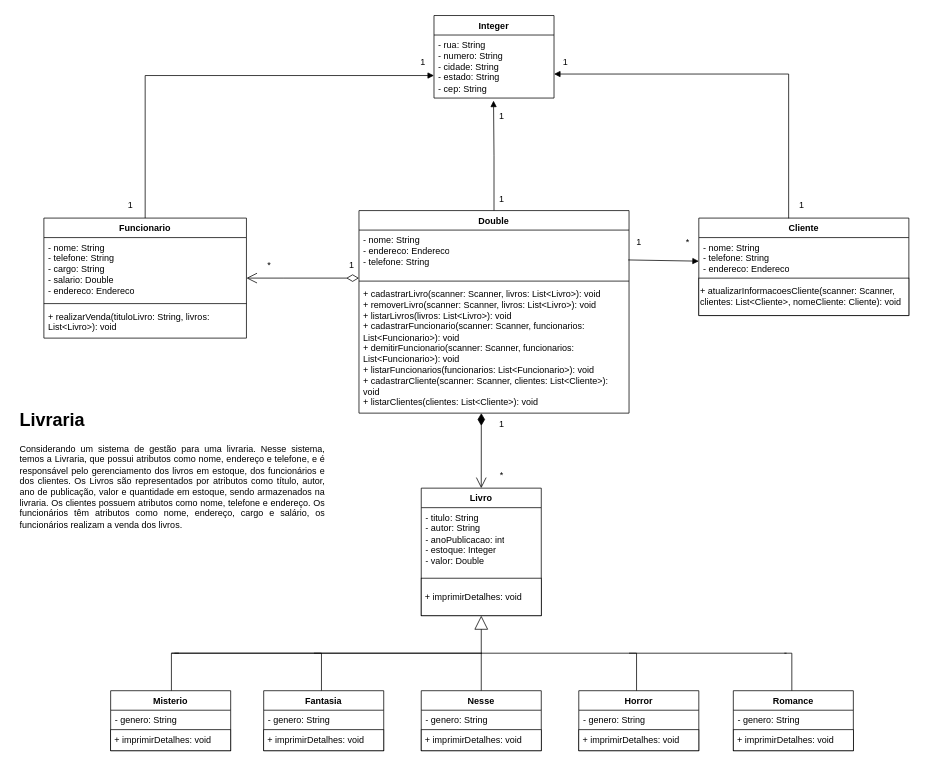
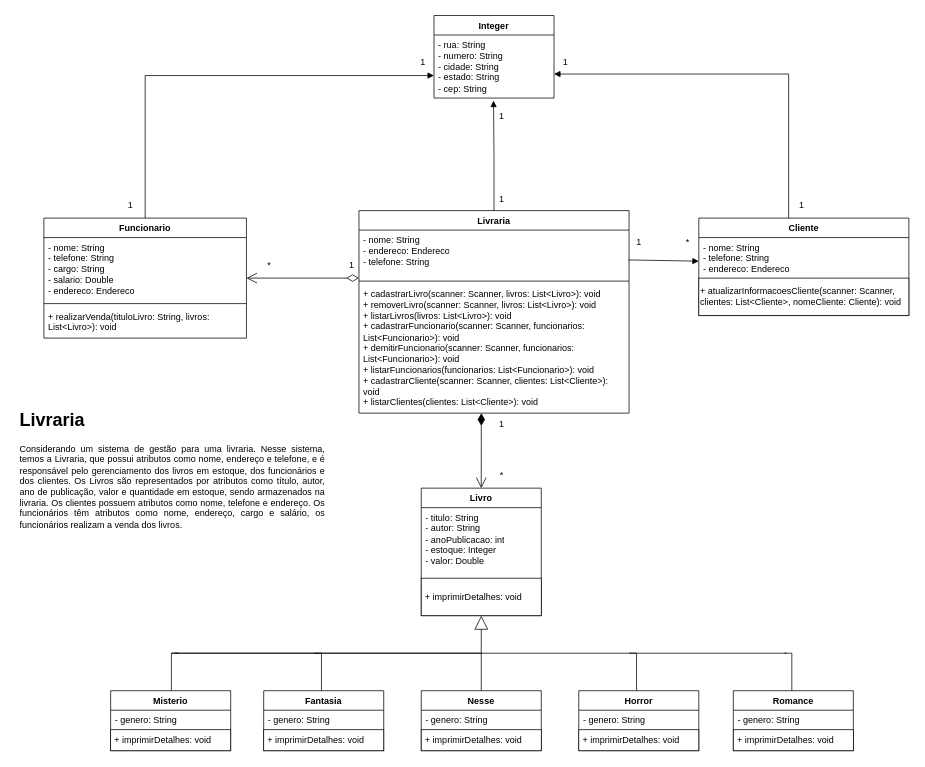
(494, 221) -> (494, 221)
